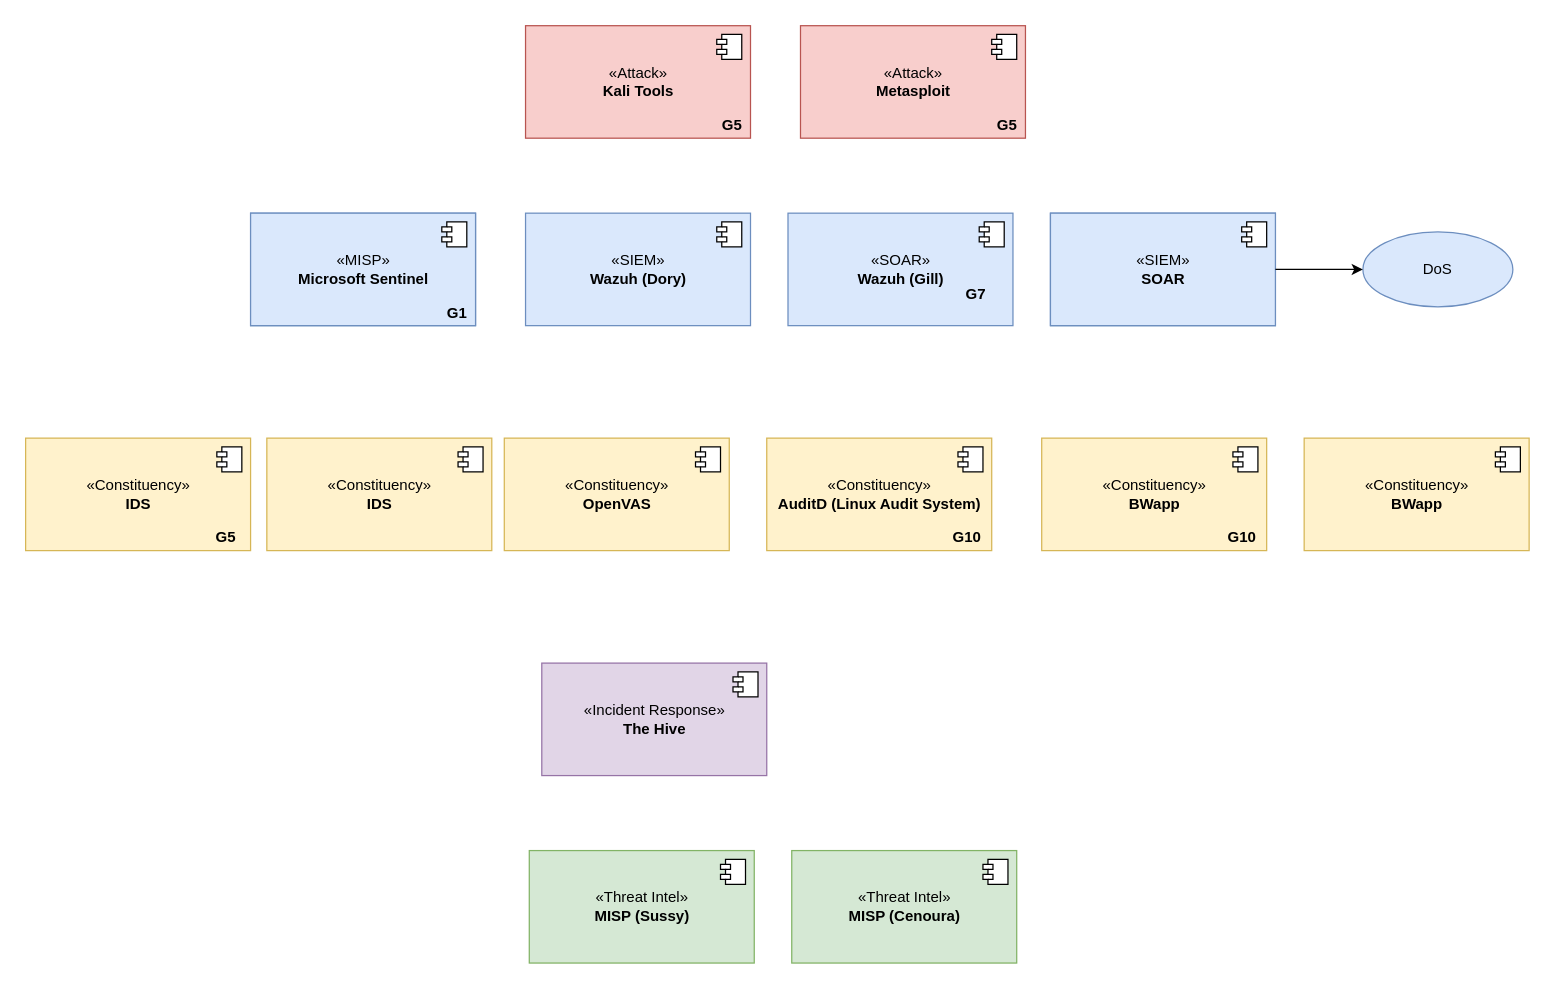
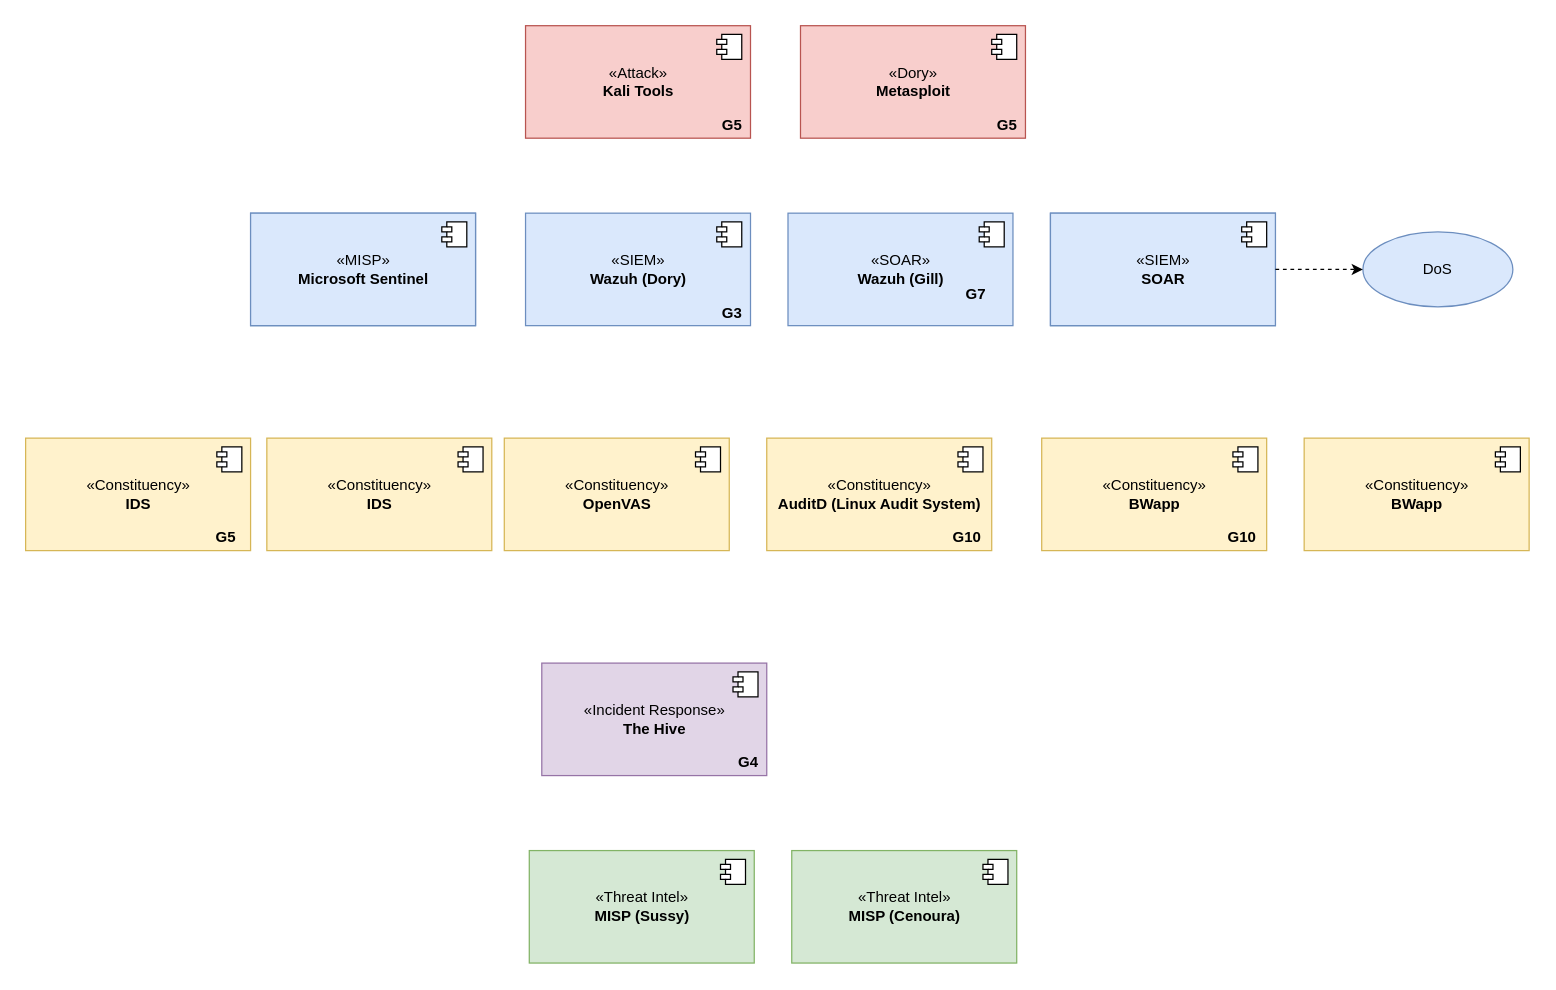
(914, 82) -> (914, 82)
(1314, 269) -> (1314, 269)
(457, 313) -> none
none -> (732, 313)
none -> (748, 763)
